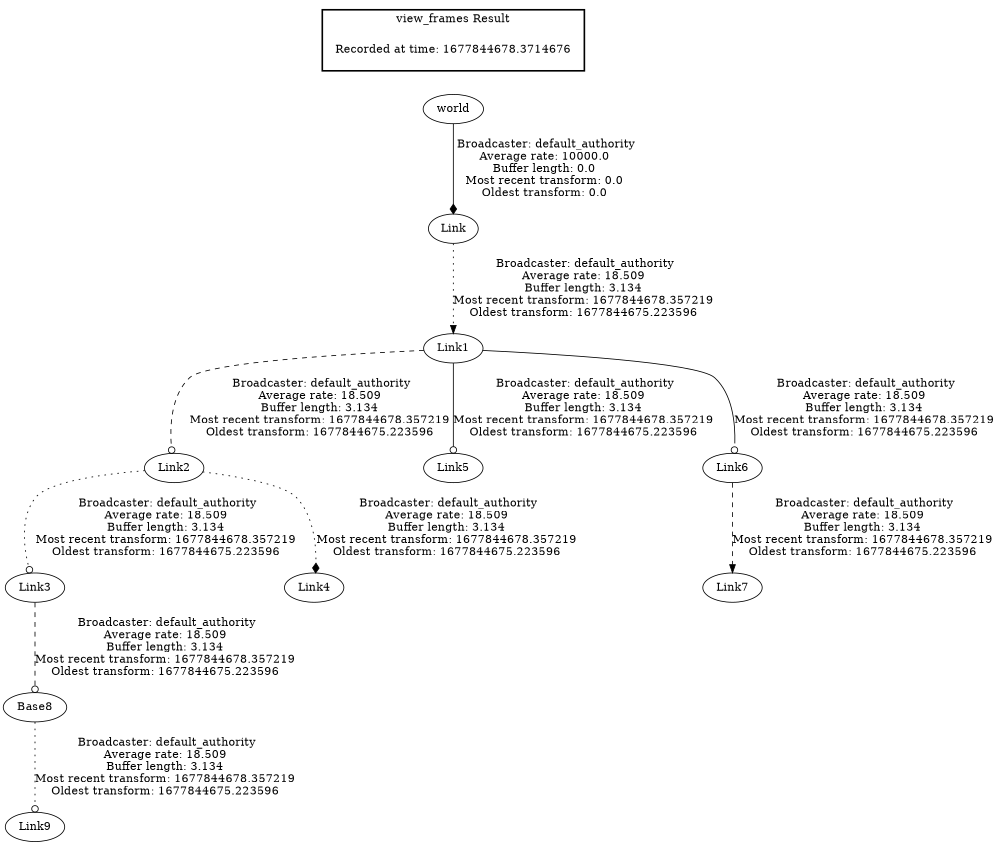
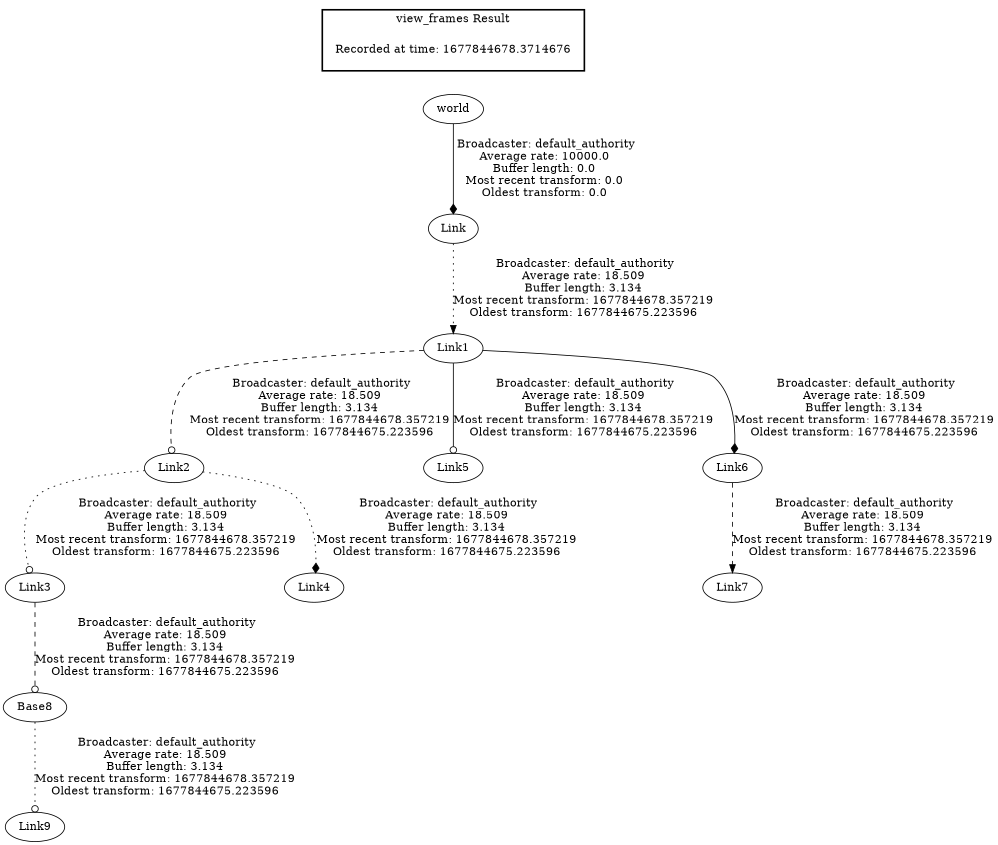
(635, 361) -> (635, 361)
